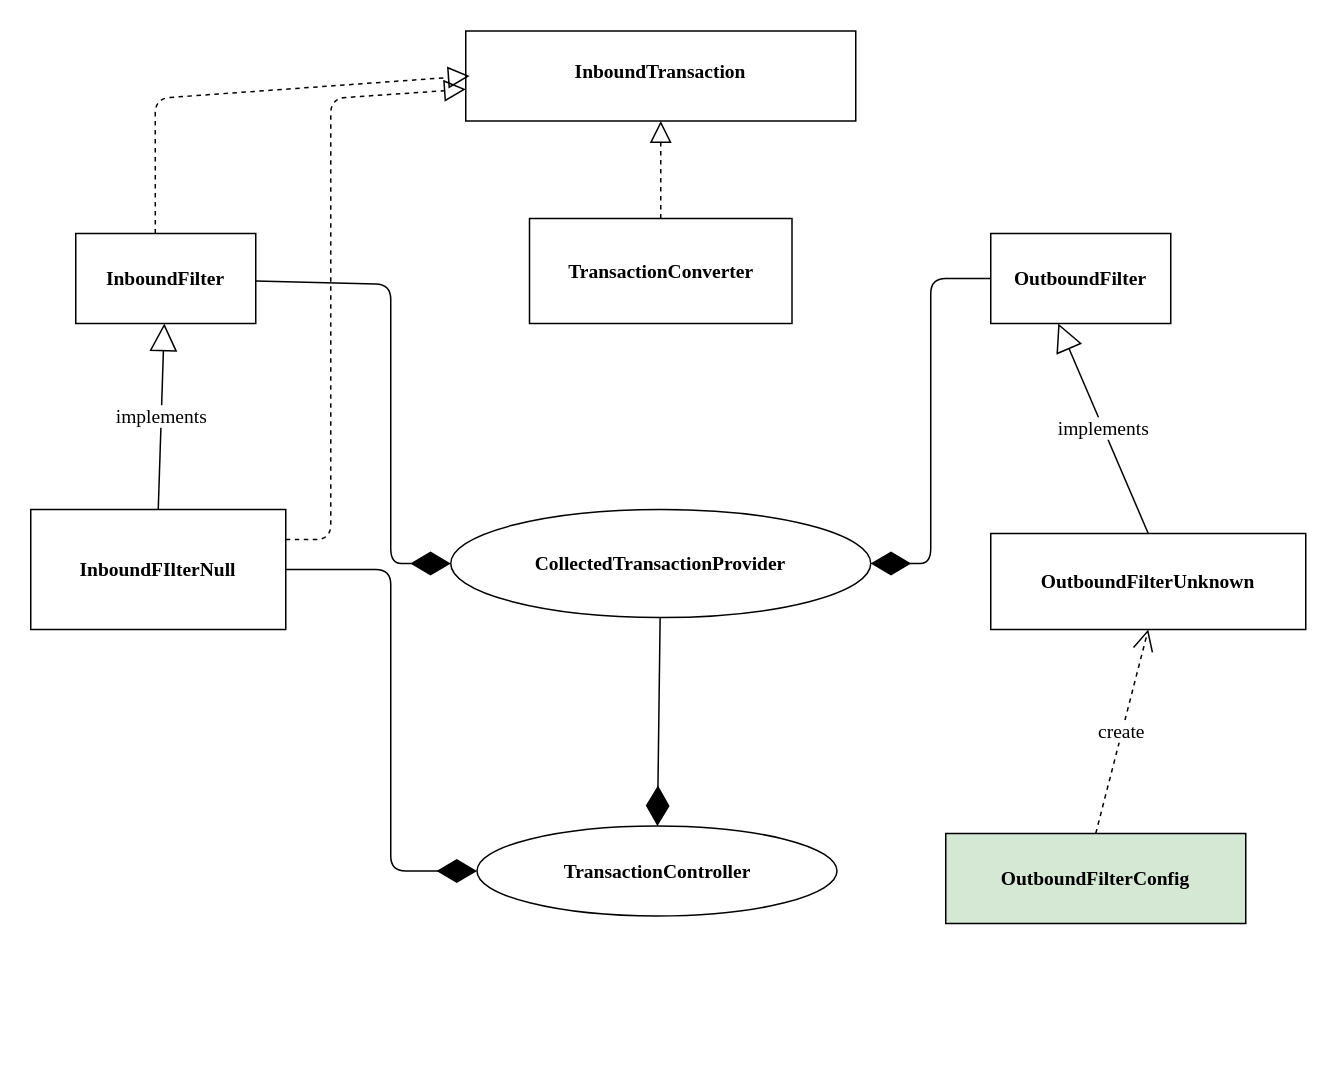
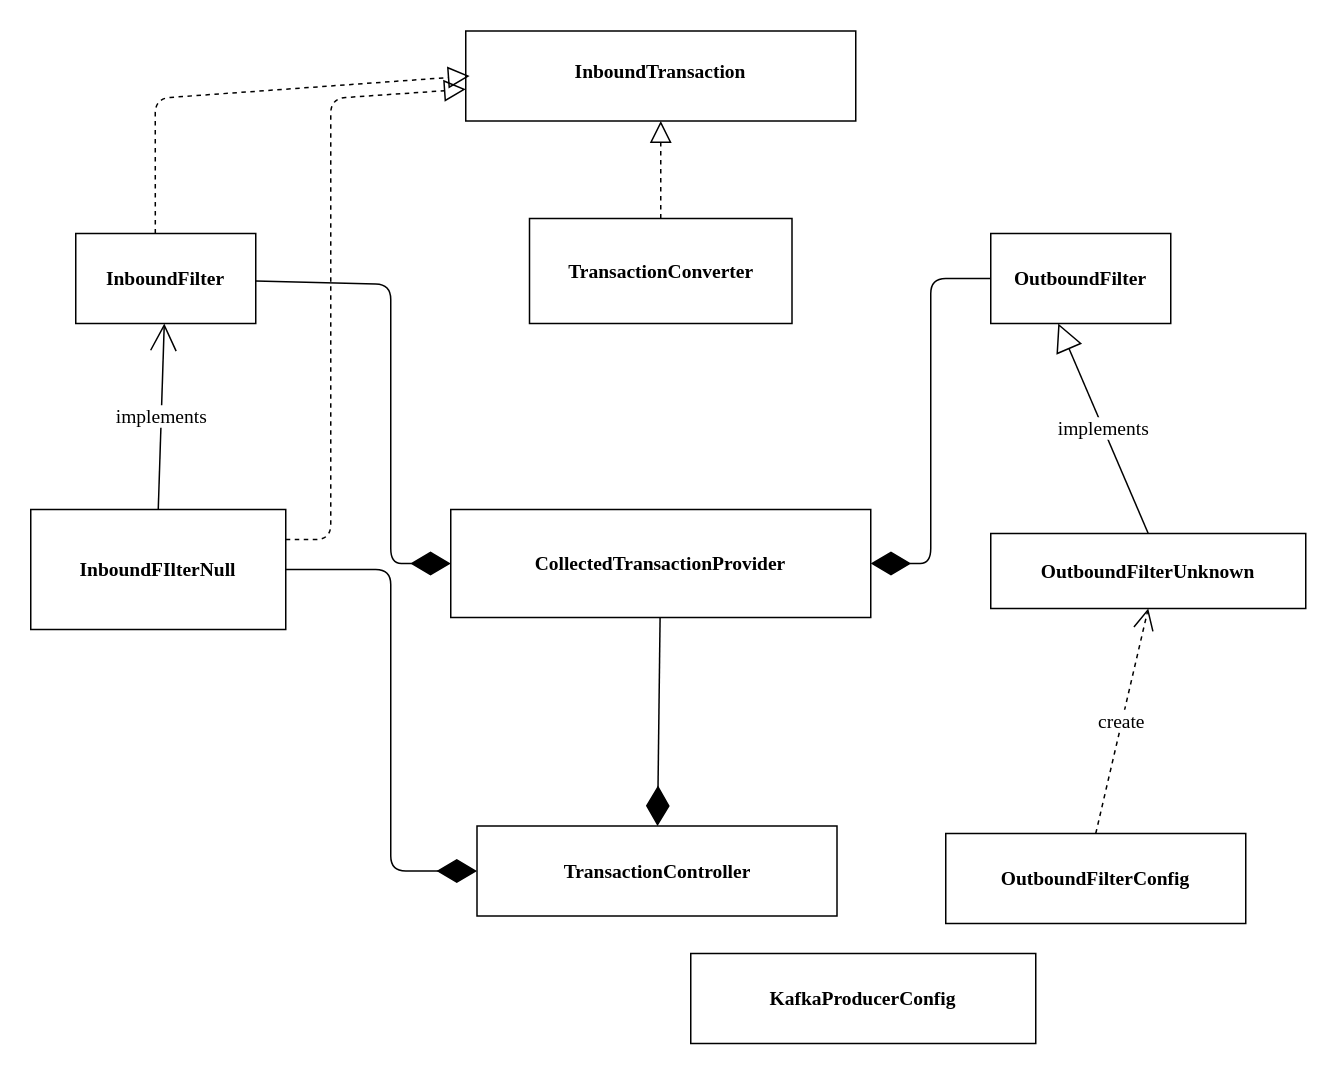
(163, 351) -> (164, 340)
(661, 563) -> (661, 563)
(1148, 581) -> (1148, 571)
(657, 871) -> (657, 871)
(1096, 878) -> (1096, 878)
none -> (863, 998)
